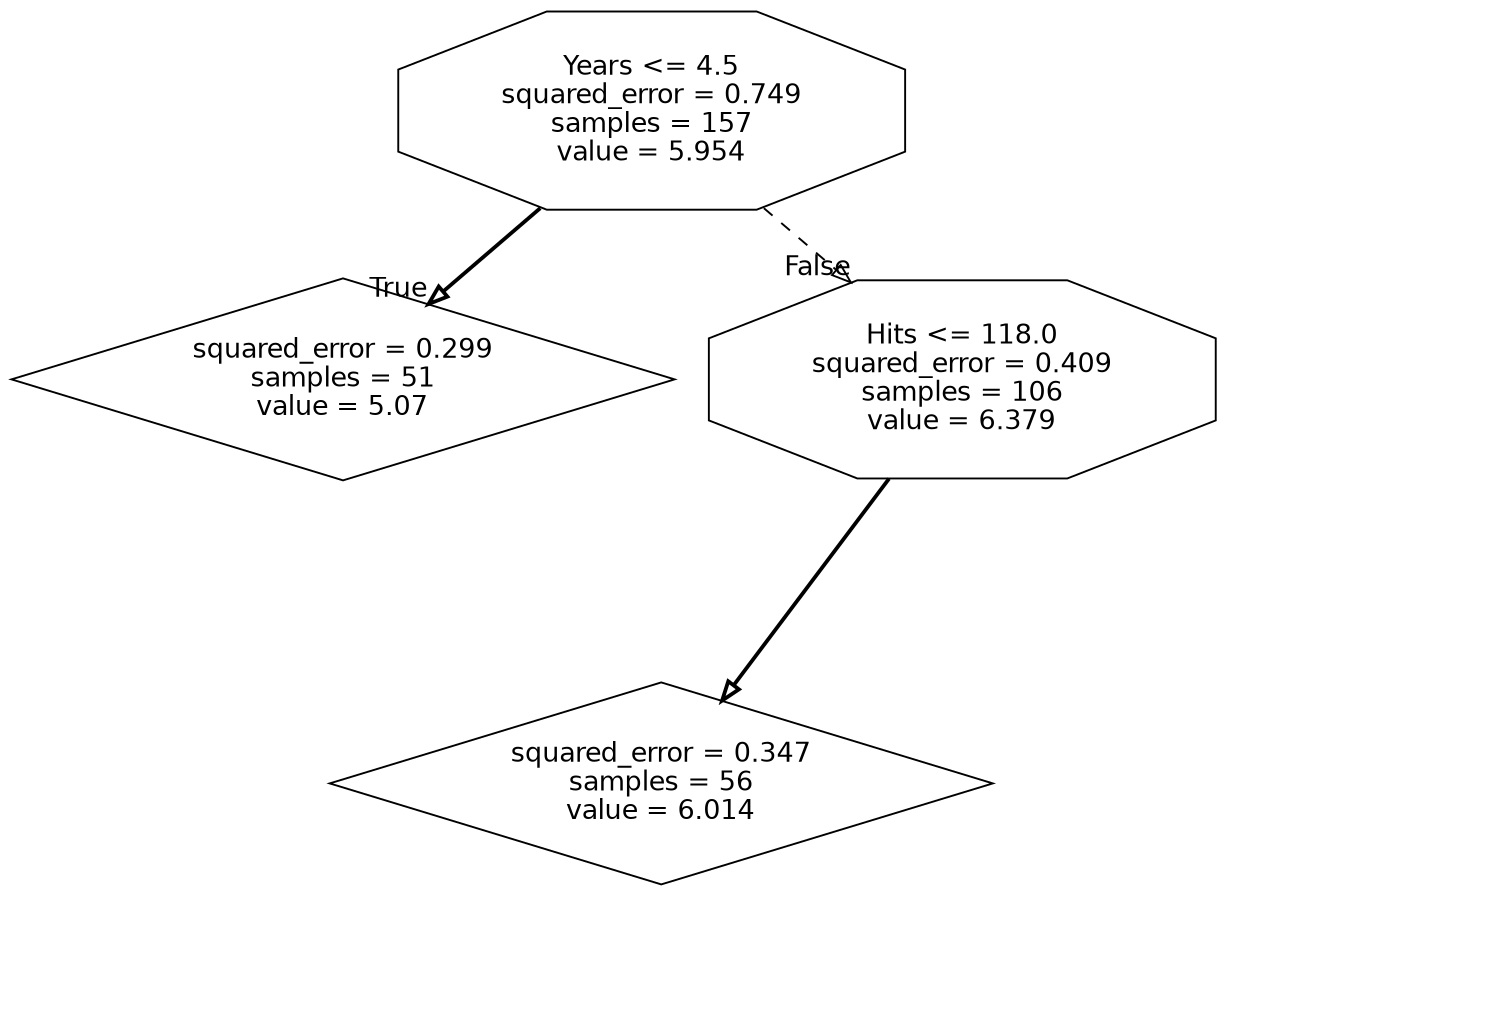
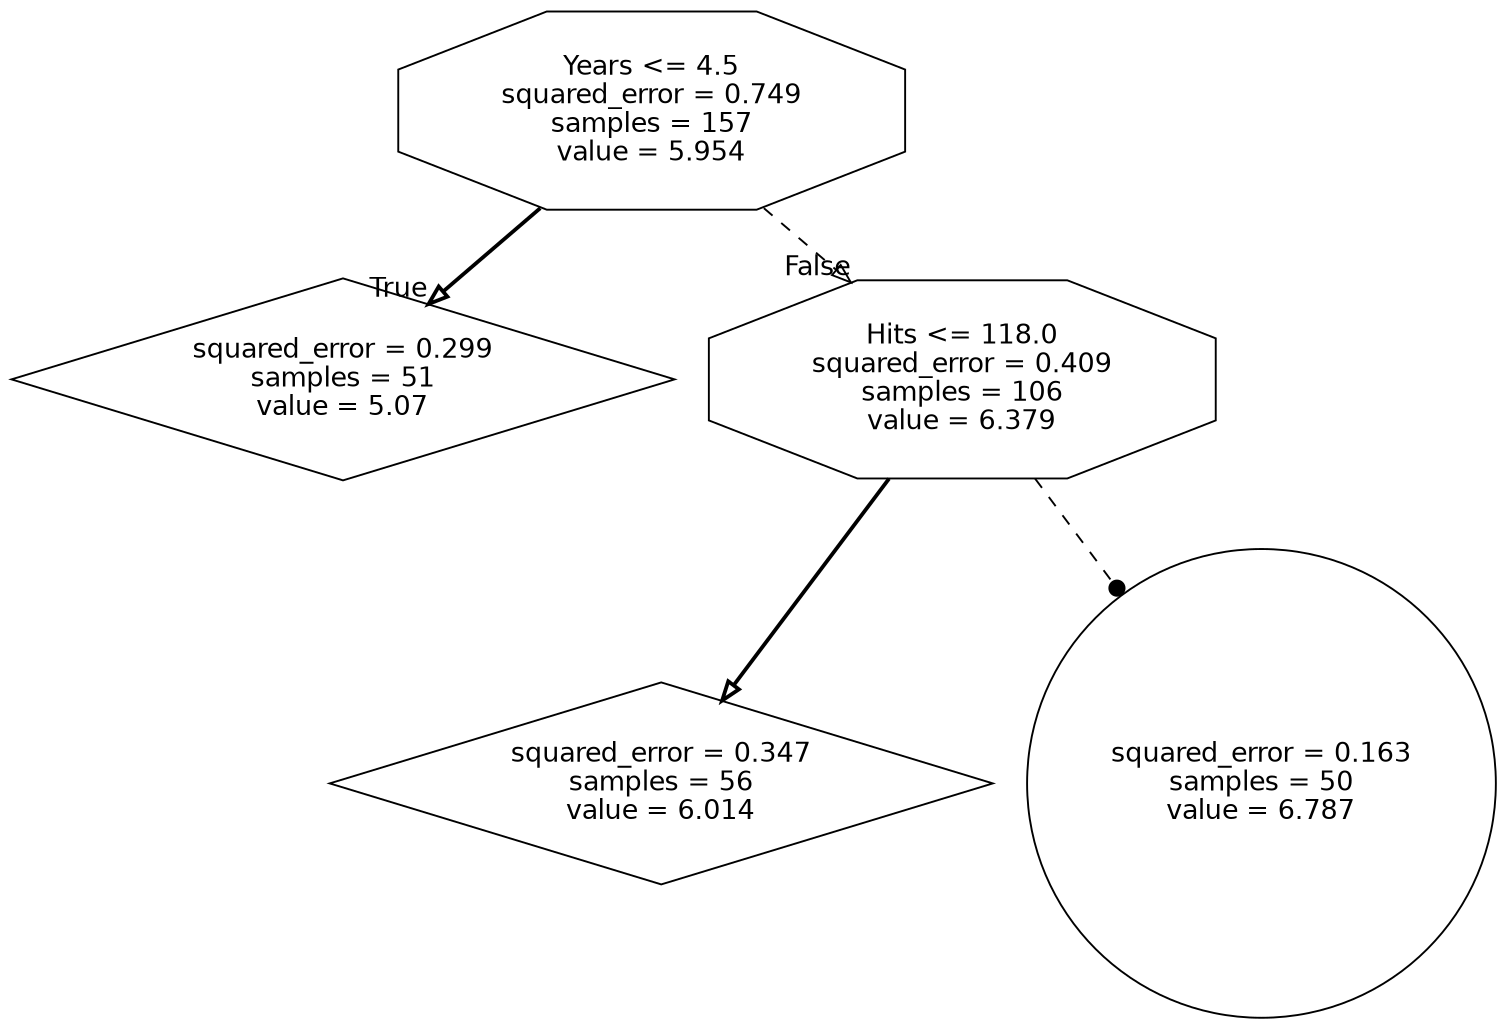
none -> (1261, 783)
